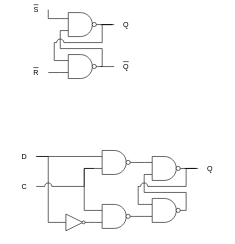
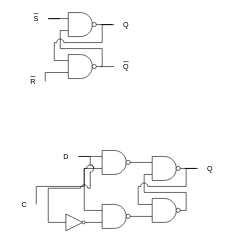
(36, 9) -> (36, 18)
(36, 72) -> (33, 81)
(24, 156) -> (66, 156)
(24, 186) -> (24, 204)
